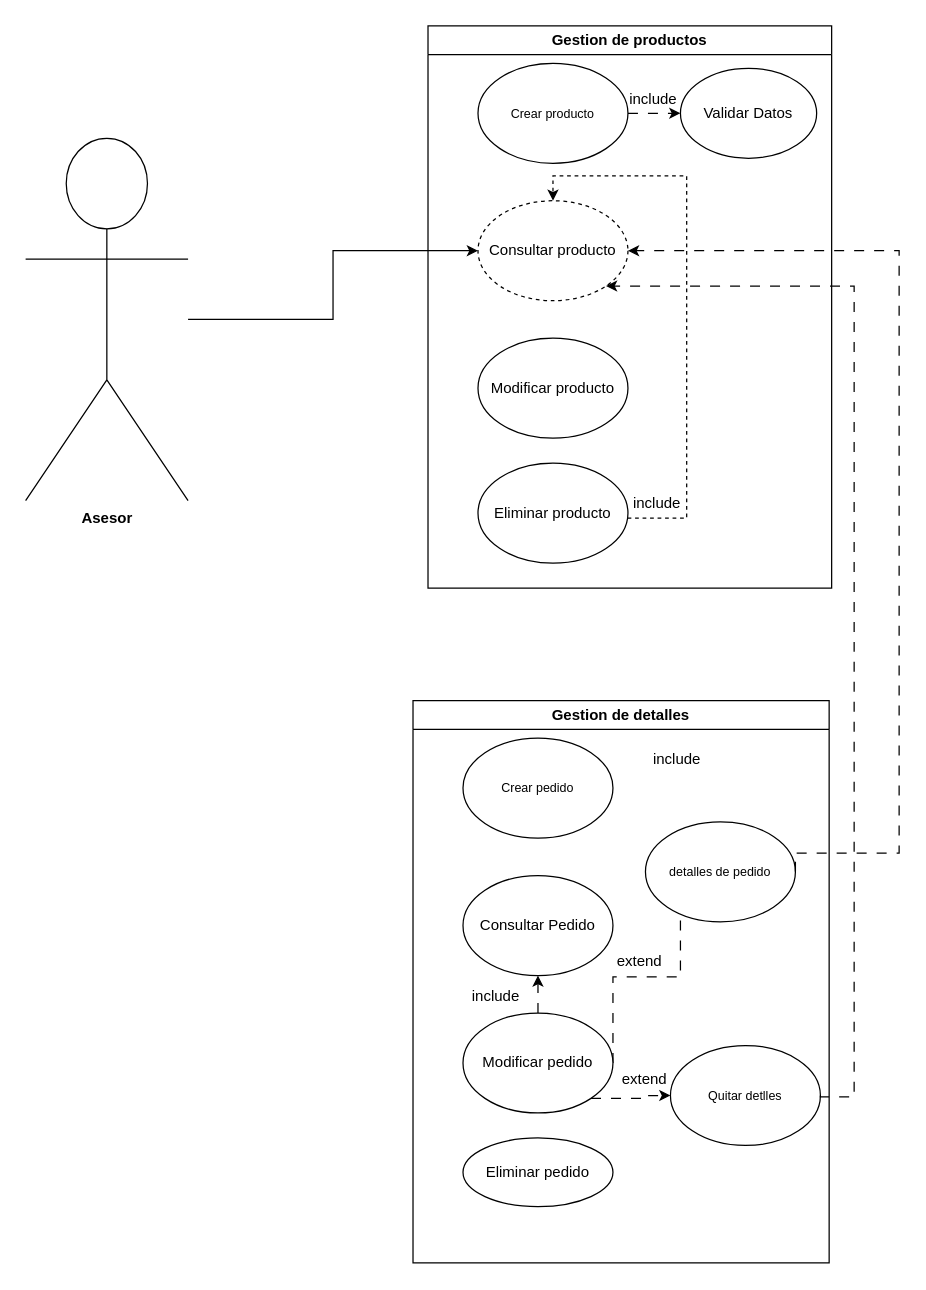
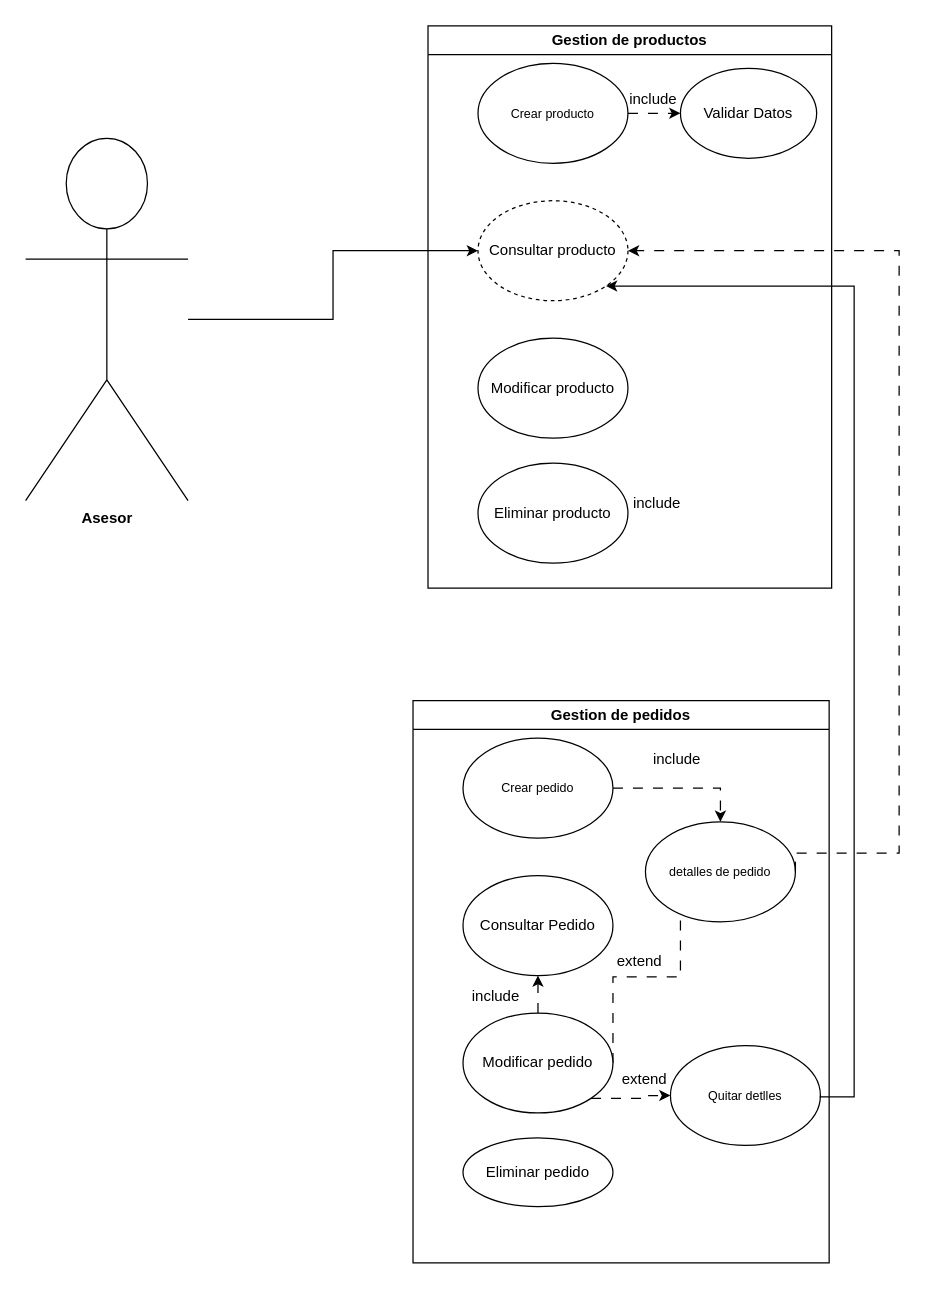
(687, 302) -> none
(854, 695) -> (854, 695)
(621, 716) -> (621, 716)
none -> (679, 788)
